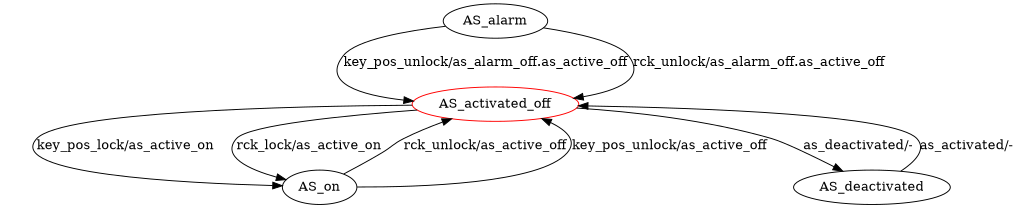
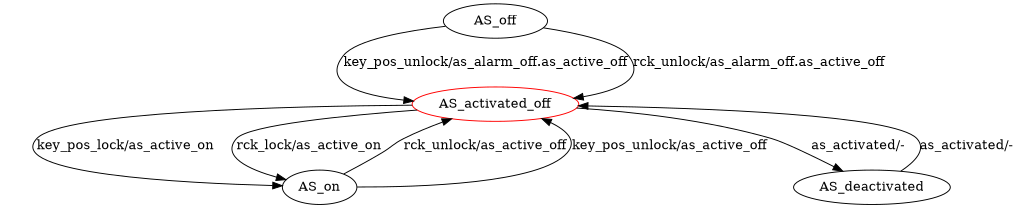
(495, 21) -> (495, 21)
(858, 146) -> (858, 146)
